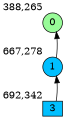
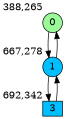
none -> (48, 41)
none -> (48, 85)
